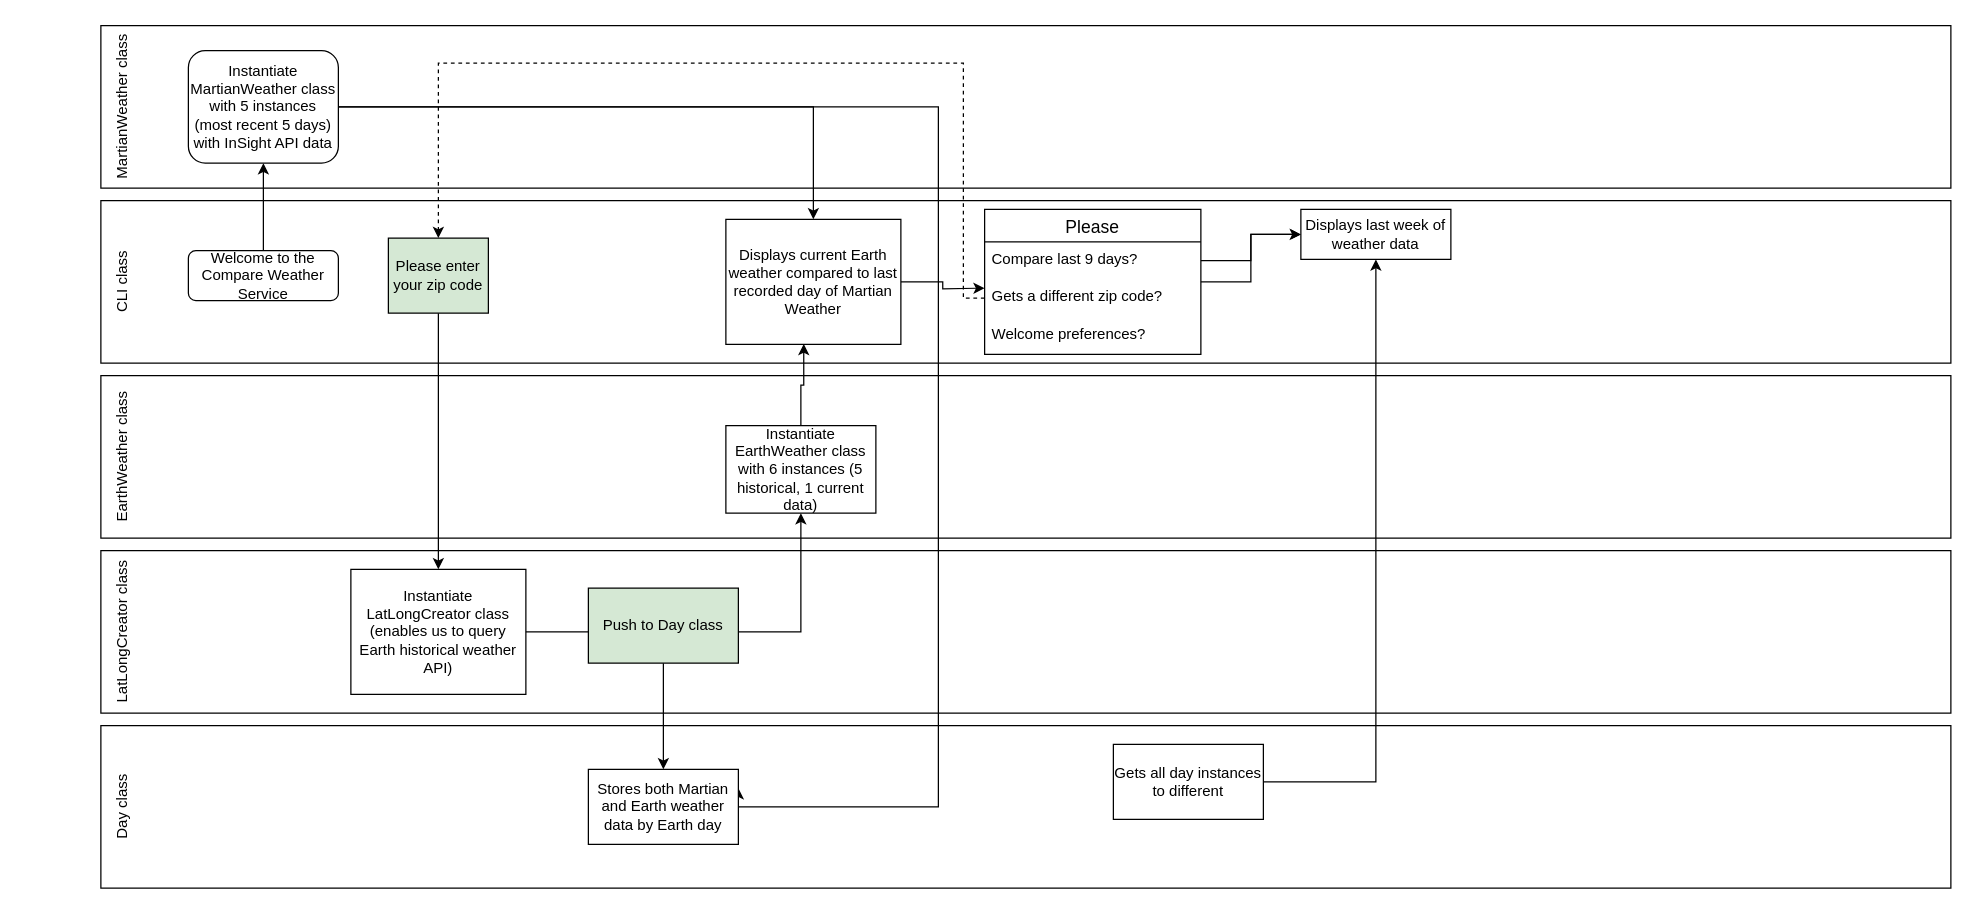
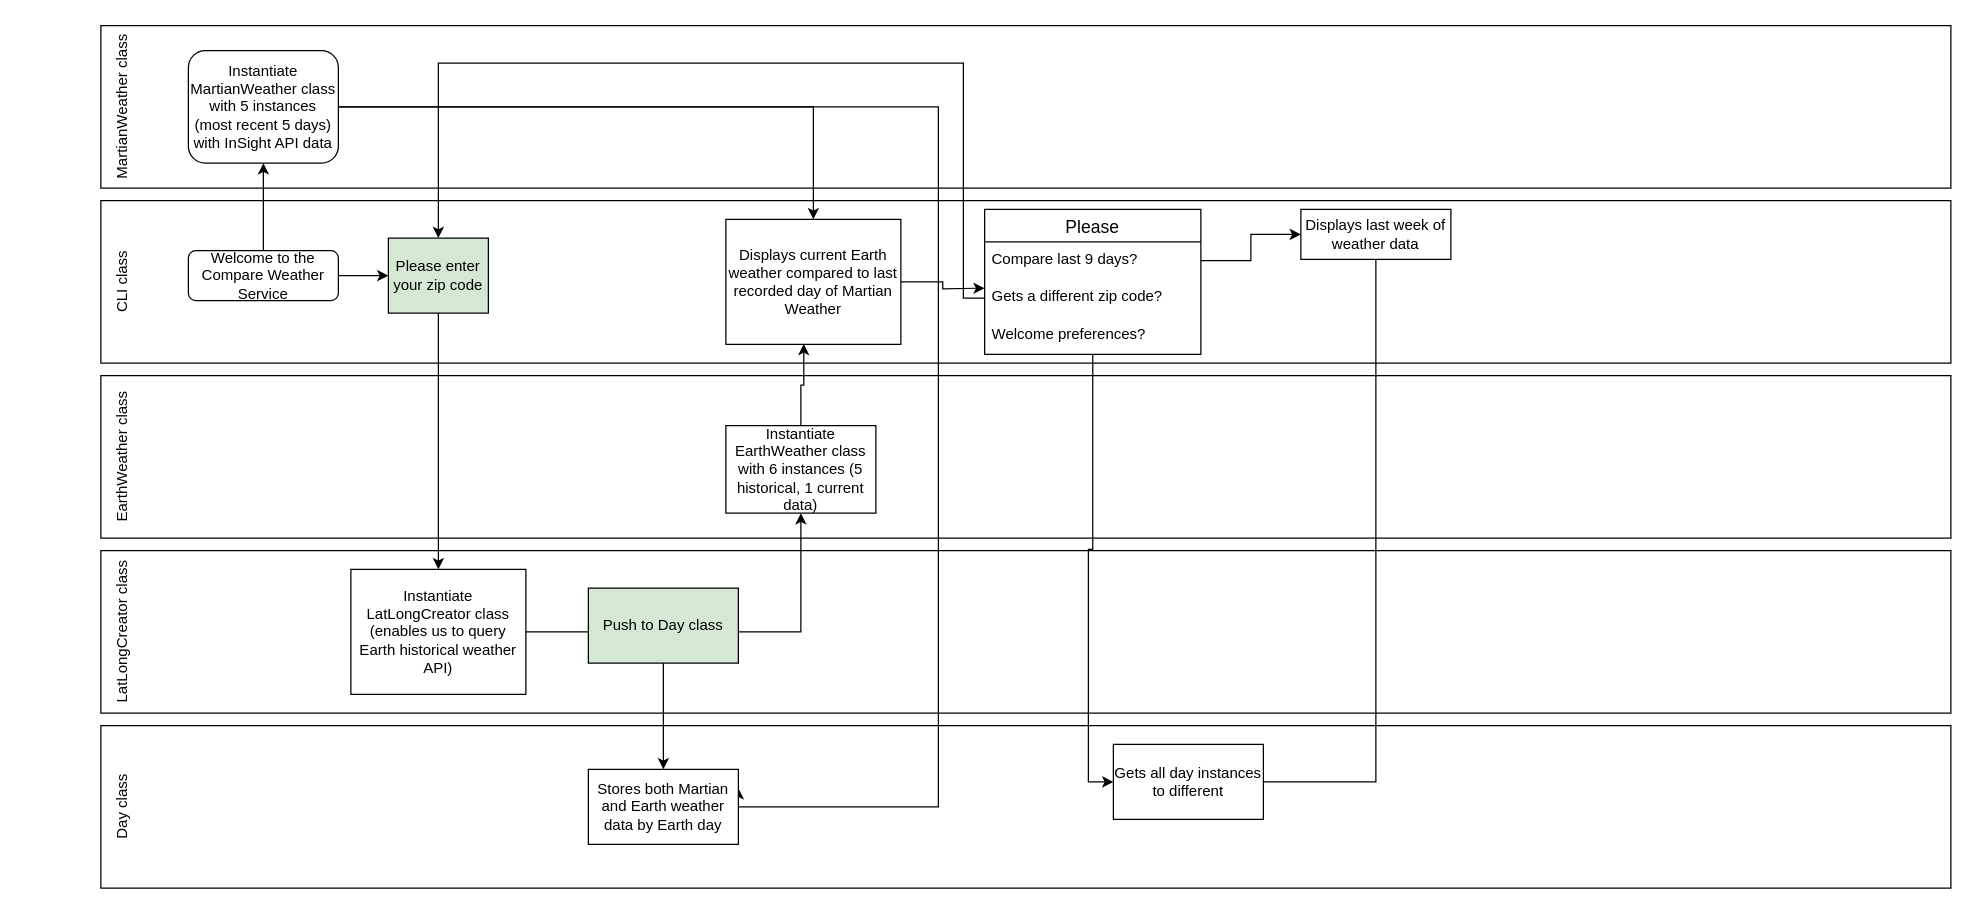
(745, 63) -> (745, 63)
(1295, 234) -> (1293, 234)
(1376, 269) -> (1376, 265)
none -> (359, 276)
(1237, 282) -> (1088, 575)
